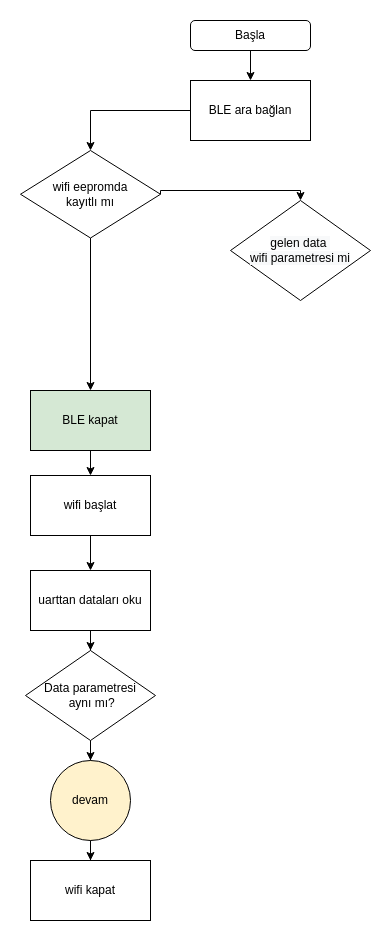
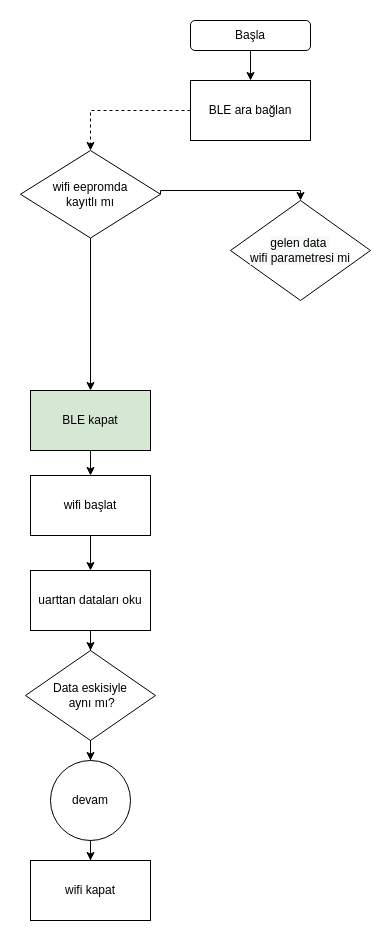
(124, 111) -> (124, 111)
(91, 696) -> (91, 696)
(91, 801) -> (91, 801)
